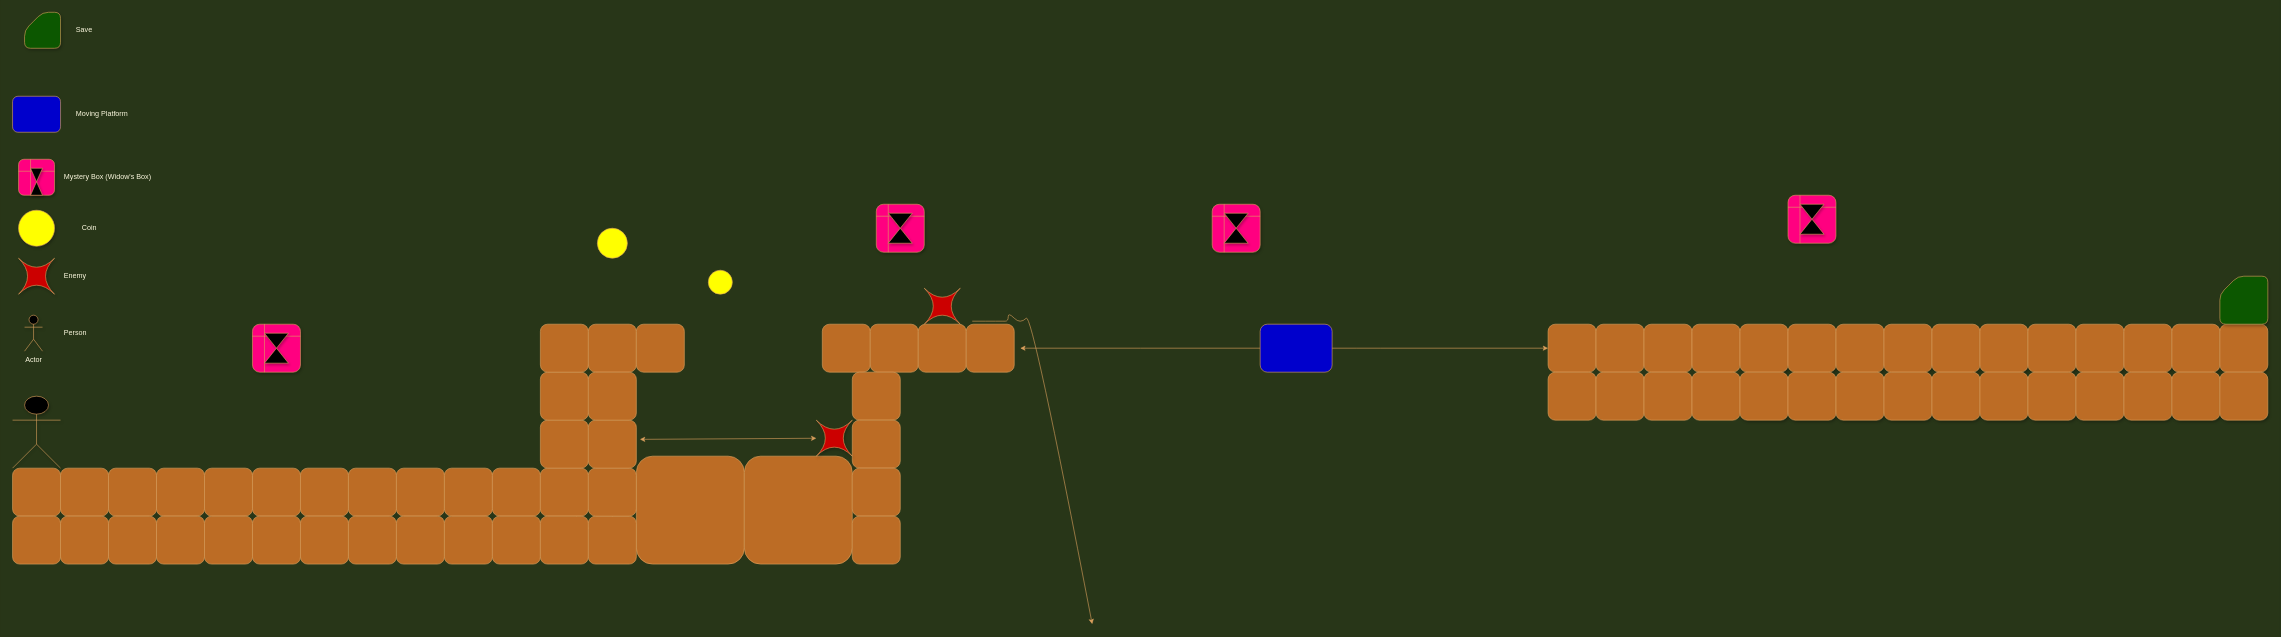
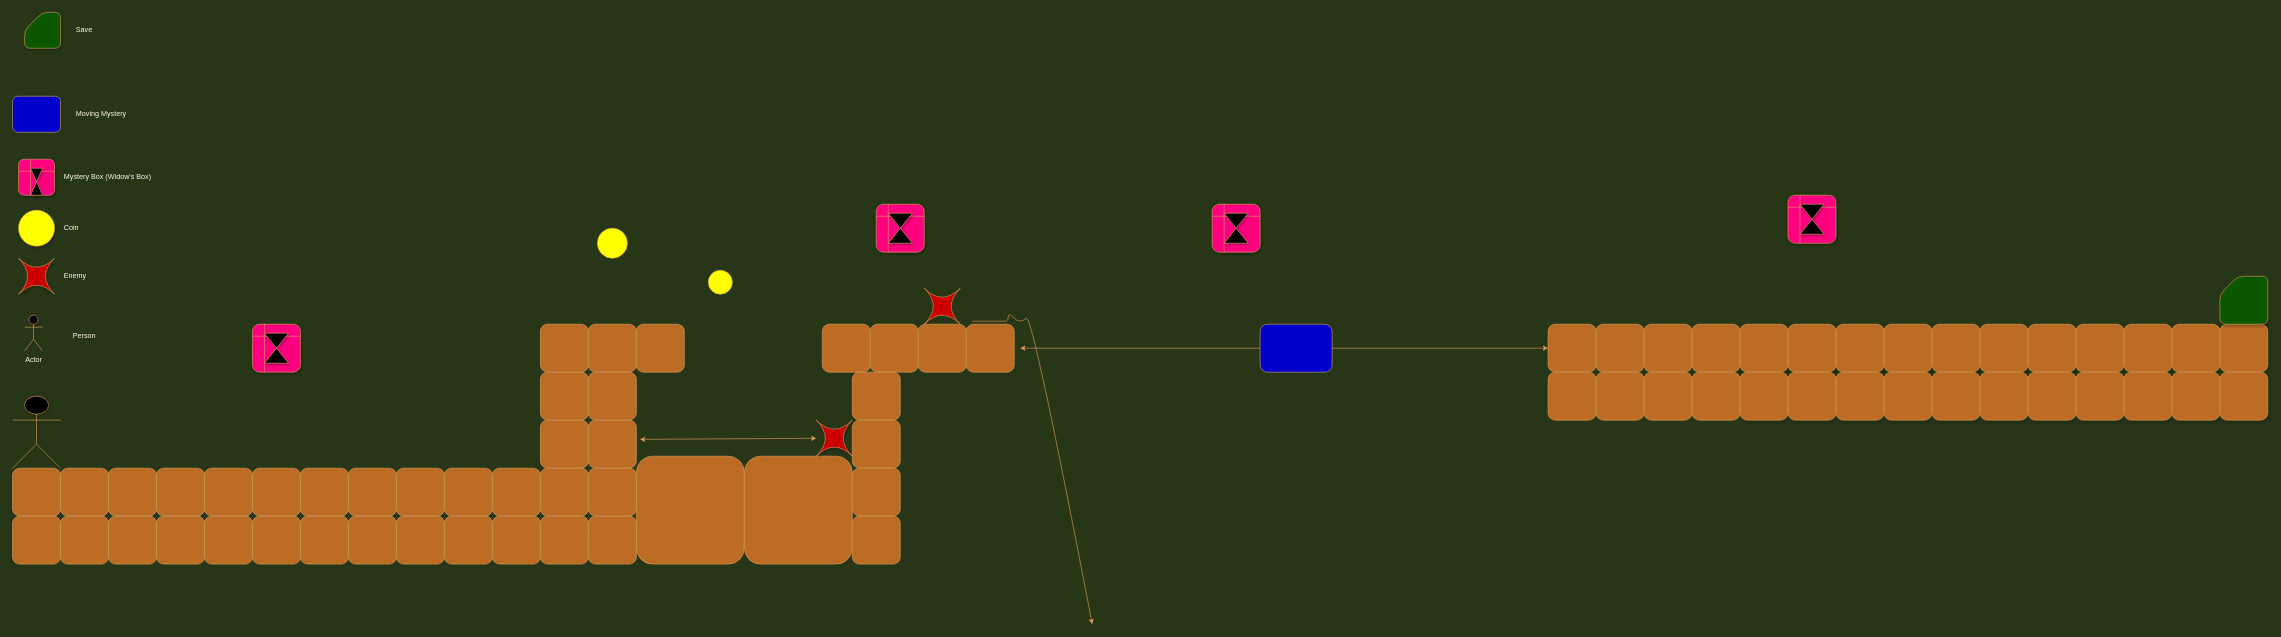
(103, 113) -> (102, 113)
(90, 228) -> (72, 228)
(84, 333) -> (93, 336)
